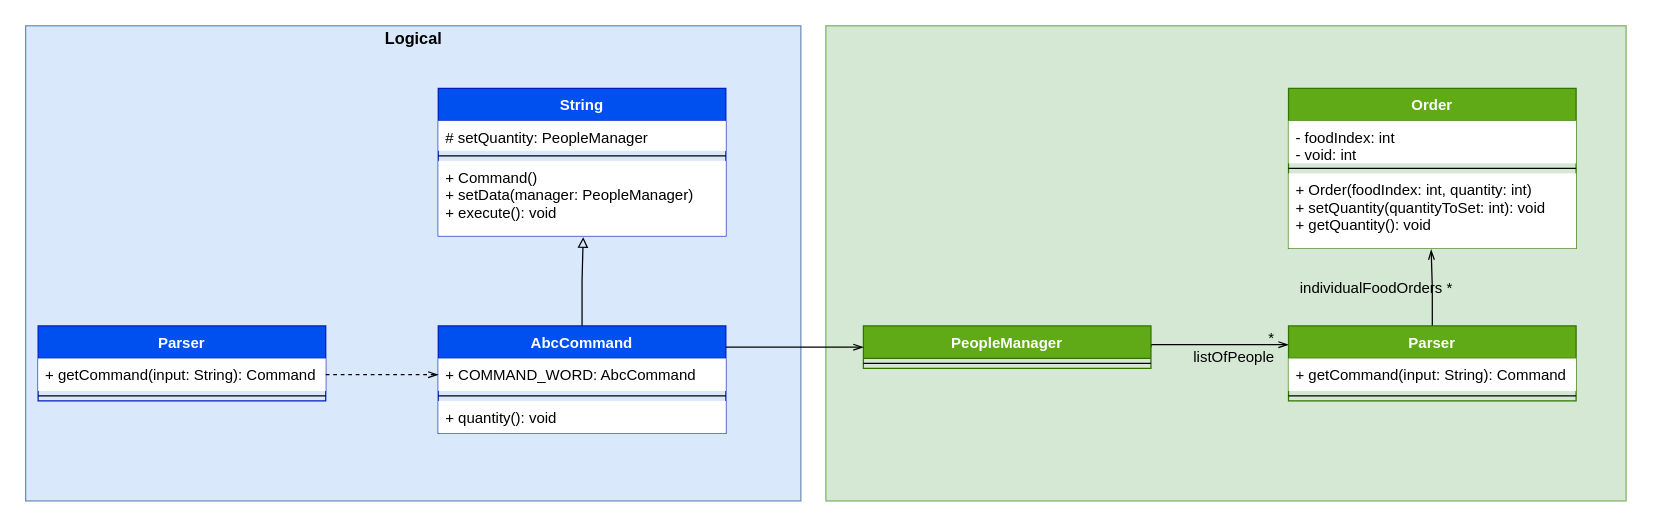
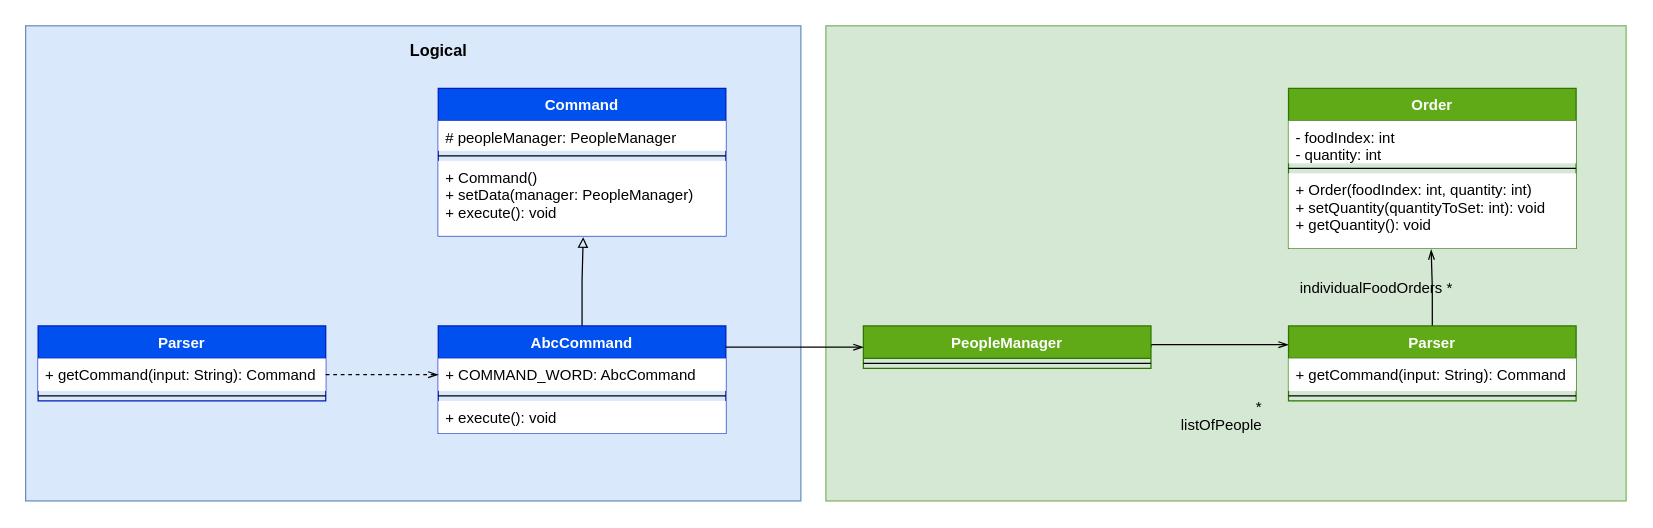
(413, 38) -> (438, 51)
(581, 105) -> (581, 105)
(553, 138) -> (561, 138)
(1354, 138) -> (1354, 138)
(1226, 347) -> (1213, 416)
(511, 418) -> (509, 418)
